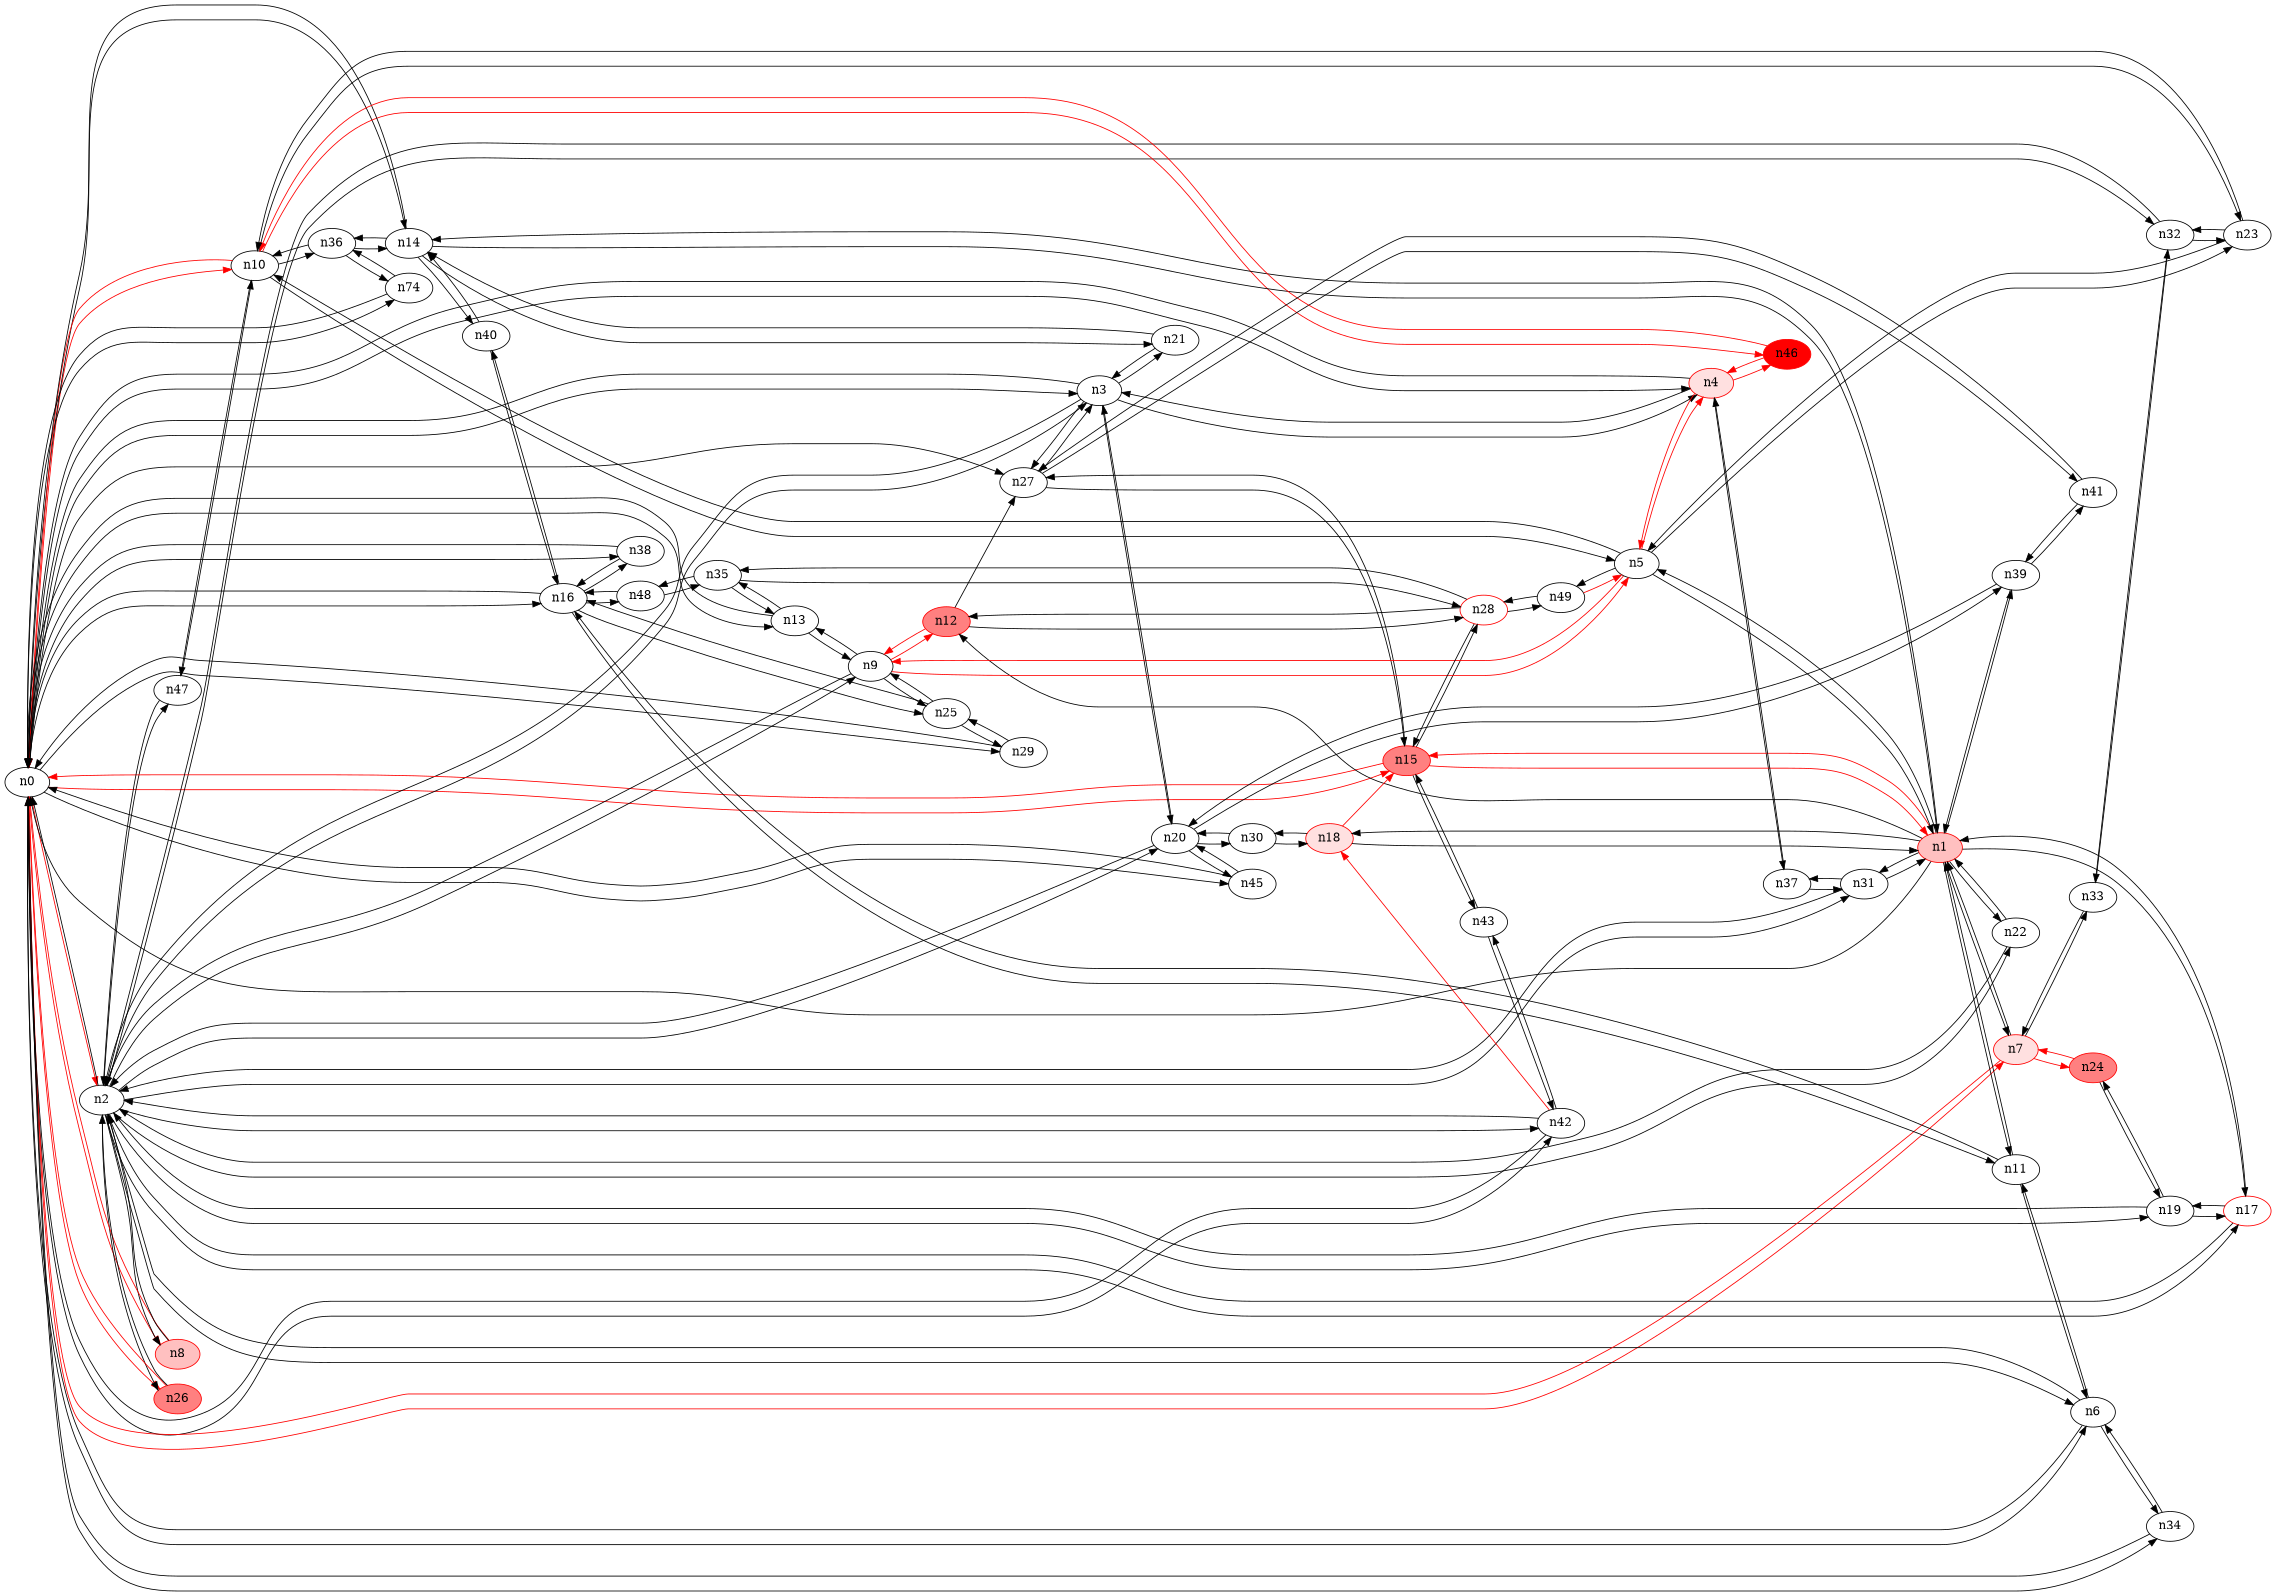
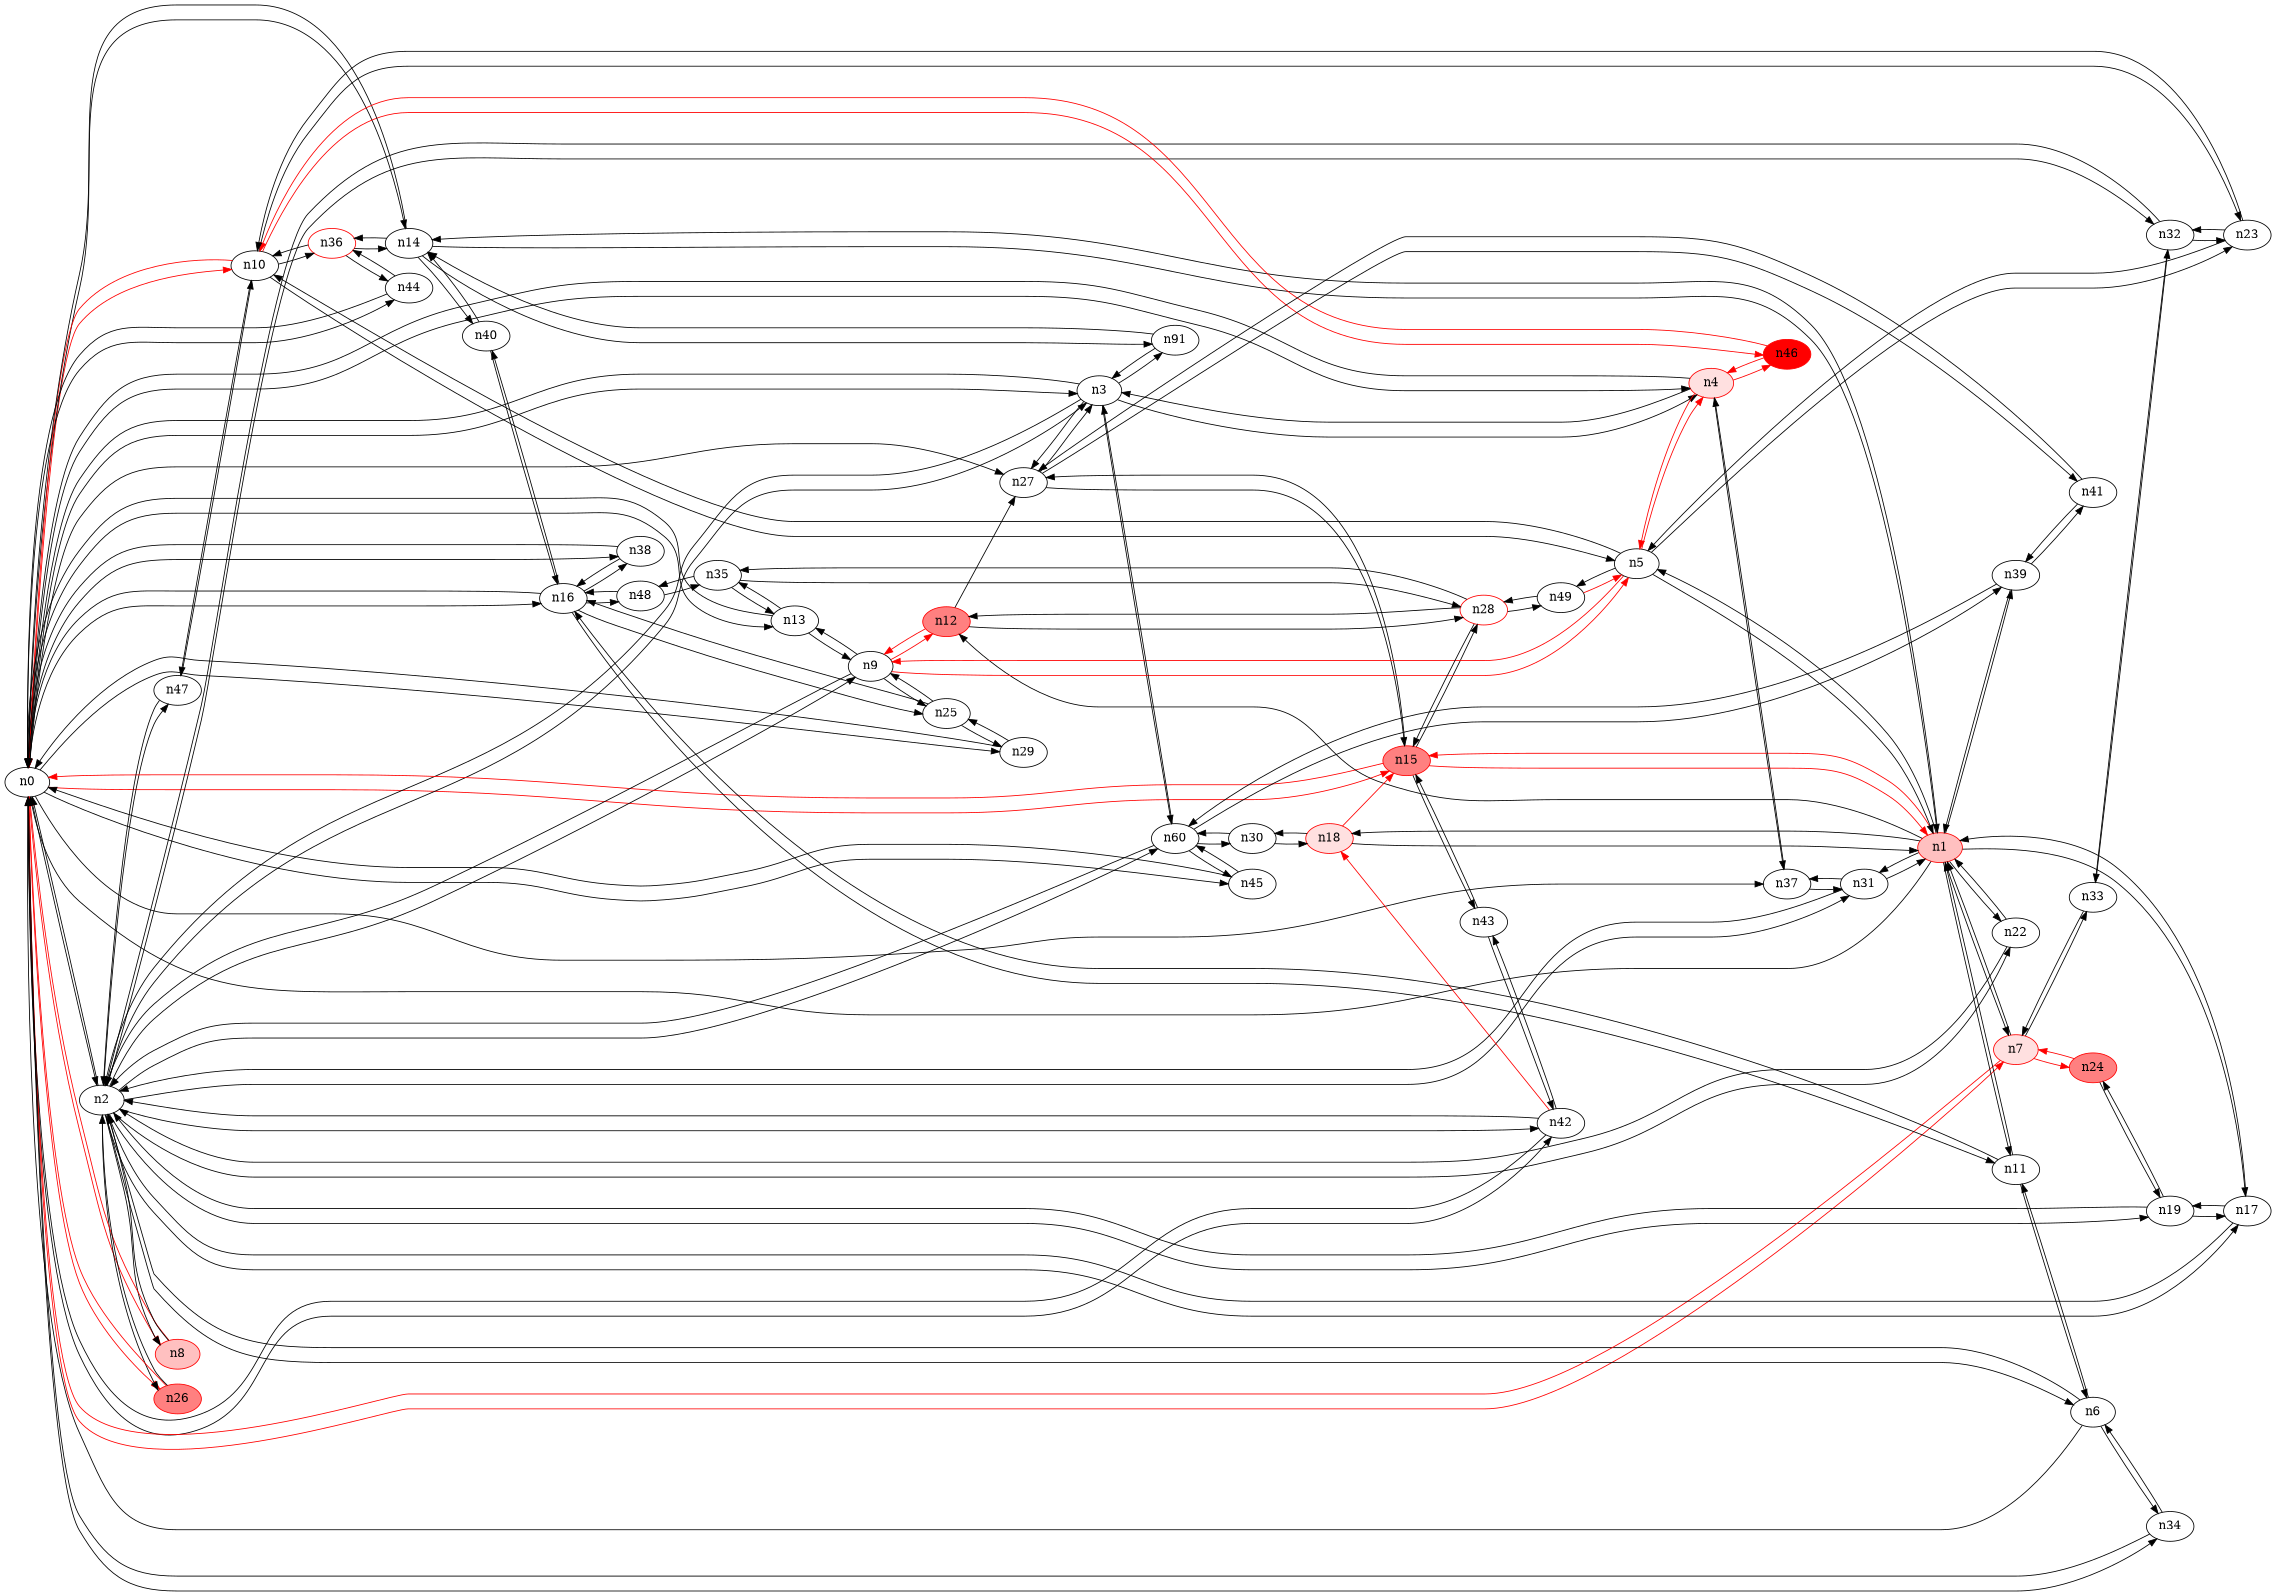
(332, 243) -> (332, 243)
(409, 288) -> (409, 288)
(1175, 340) -> (1175, 340)
(1175, 839) -> (1175, 839)
(62, 937) -> (62, 937)
(2247, 1211) -> (2247, 1211)
(751, 1545) -> (870, 956)
